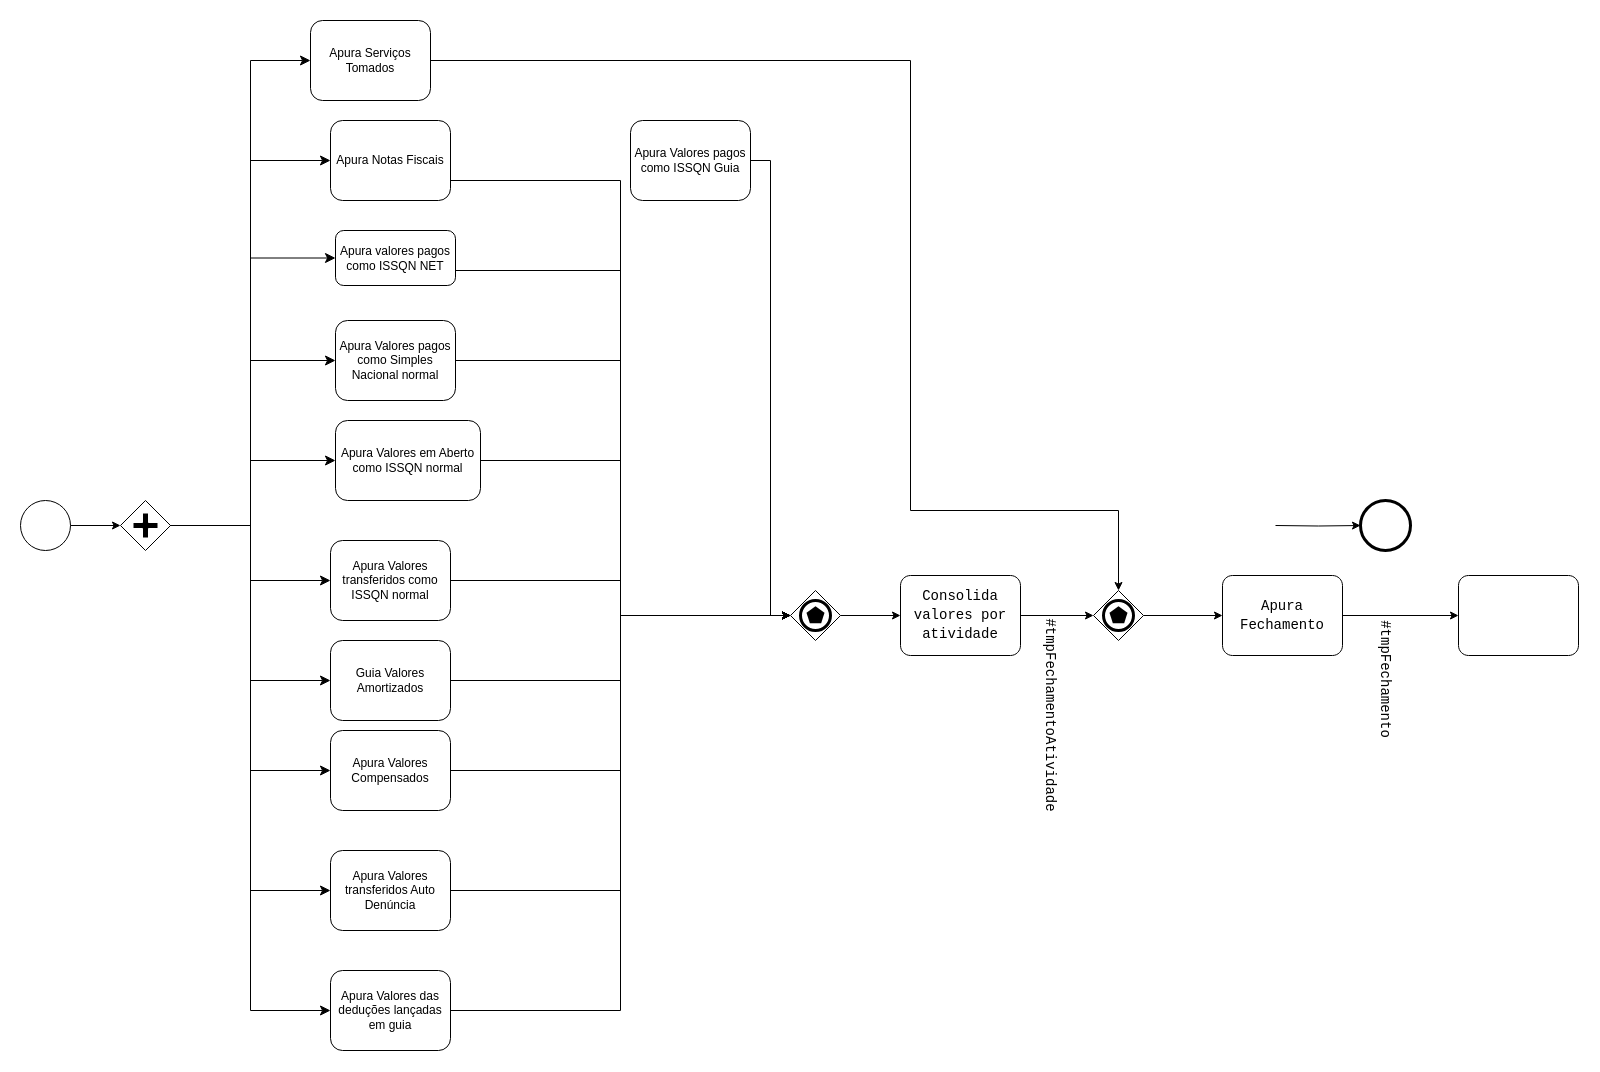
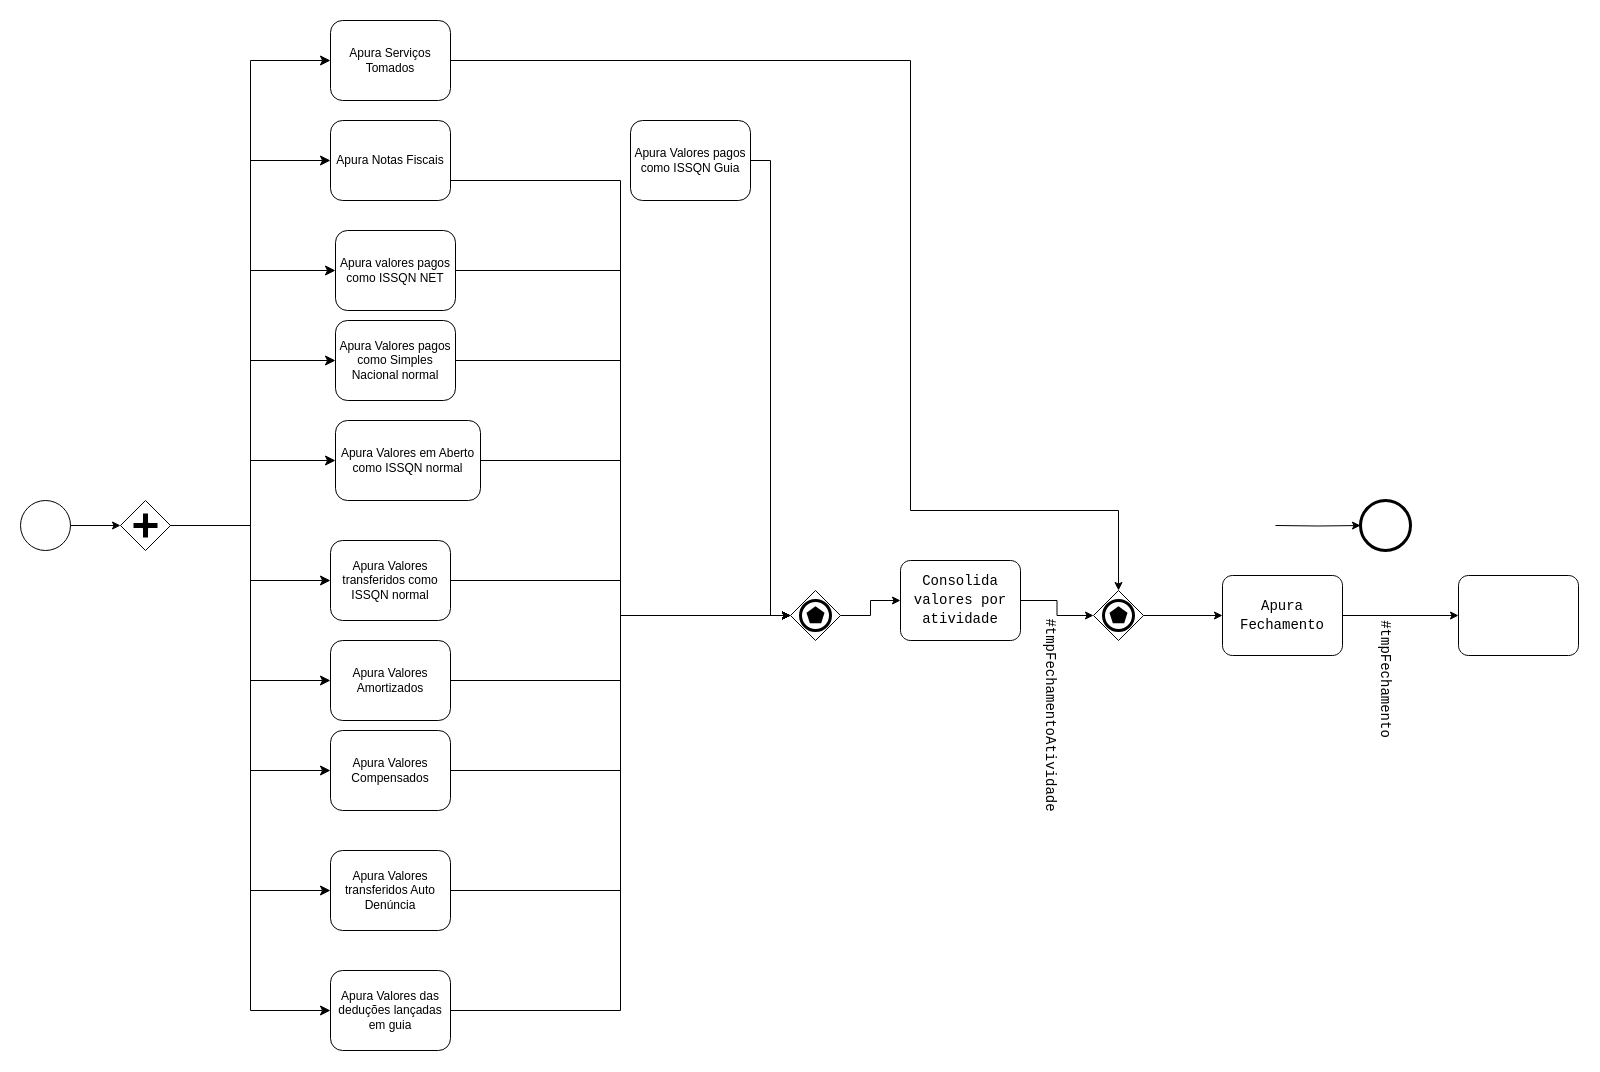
(371, 61) -> (391, 61)
(396, 258) -> (396, 271)
(961, 616) -> (961, 601)
(391, 681) -> (391, 681)
